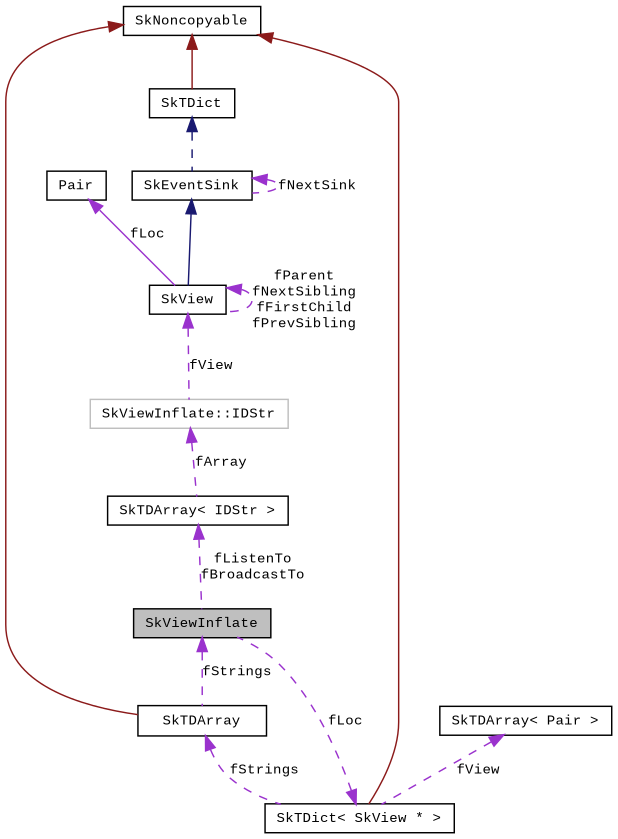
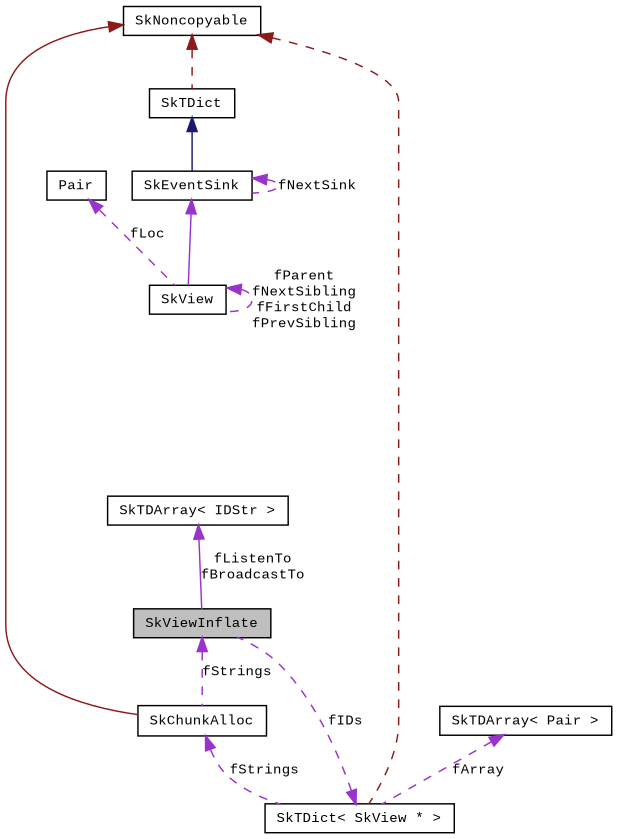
(192, 69) -> (192, 69)
(192, 152) -> (192, 152)
(137, 248) -> (137, 248)
(190, 250) -> (190, 250)
(399, 382) -> (399, 382)
(189, 414) -> none
(200, 574) -> (200, 574)
(202, 721) -> (202, 721)
(346, 721) -> (346, 721)
(479, 770) -> (479, 770)
